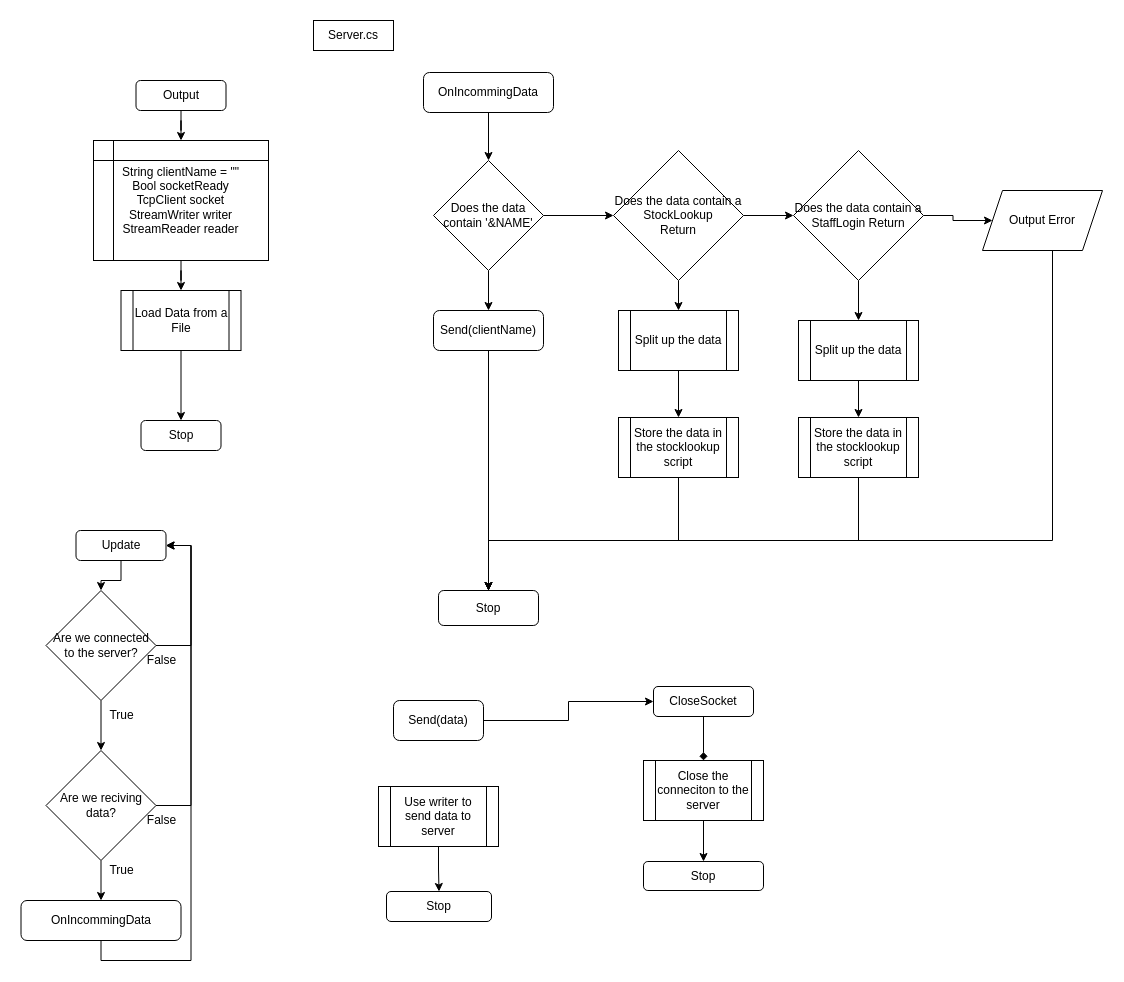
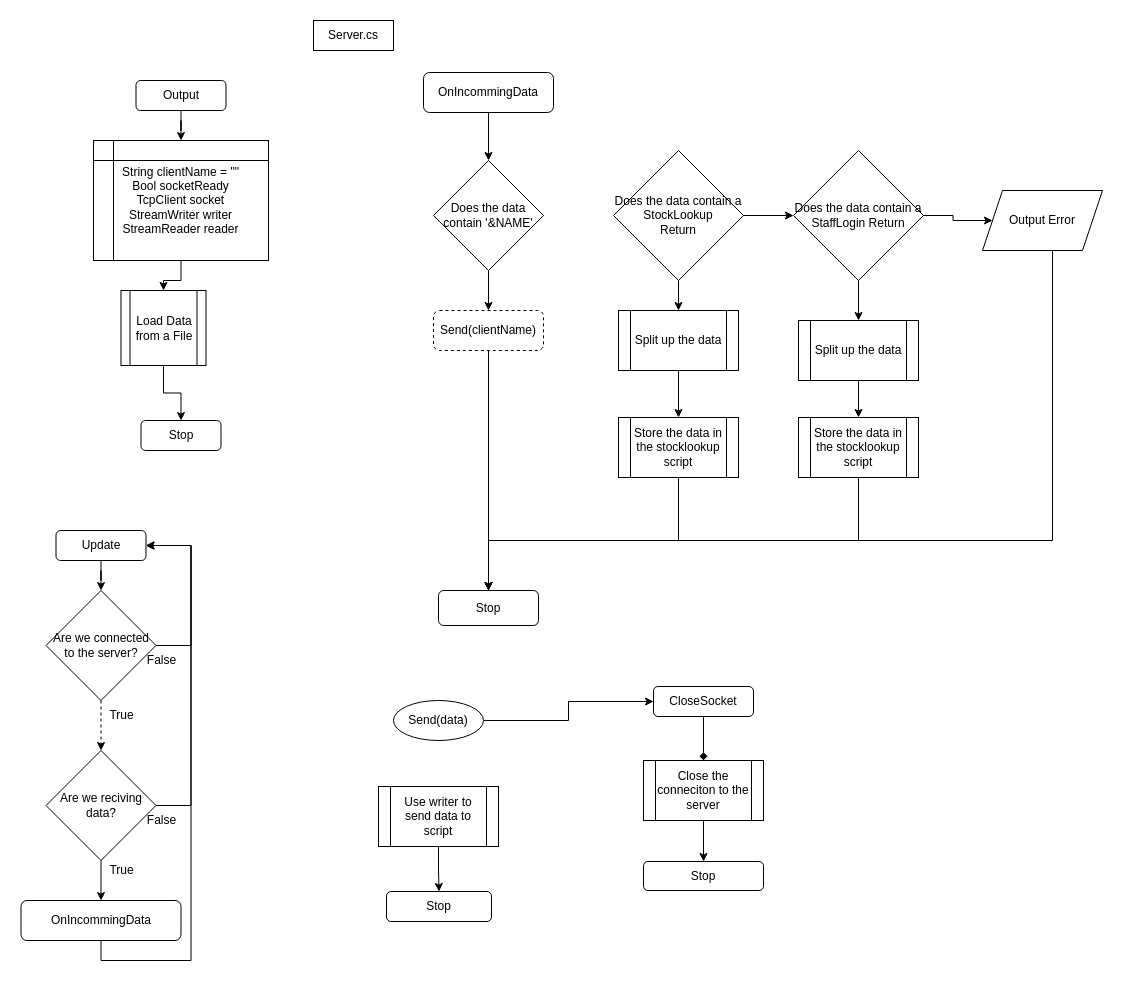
(575, 216) -> none
(181, 321) -> (164, 328)
(489, 331) -> (489, 331)
(121, 546) -> (101, 546)
(439, 721) -> (439, 721)
(101, 722) -> (101, 722)
(439, 817) -> (439, 817)
